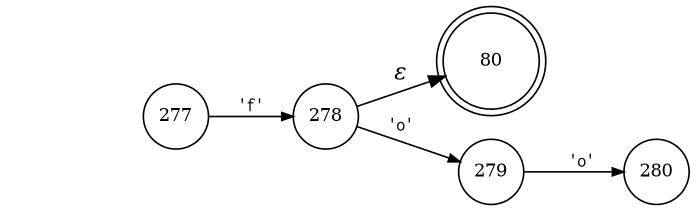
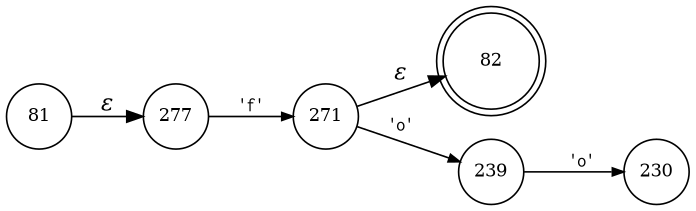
(491, 61) -> (491, 61)
none -> (39, 116)
(326, 116) -> (326, 116)
(491, 172) -> (491, 172)
(657, 172) -> (657, 172)
